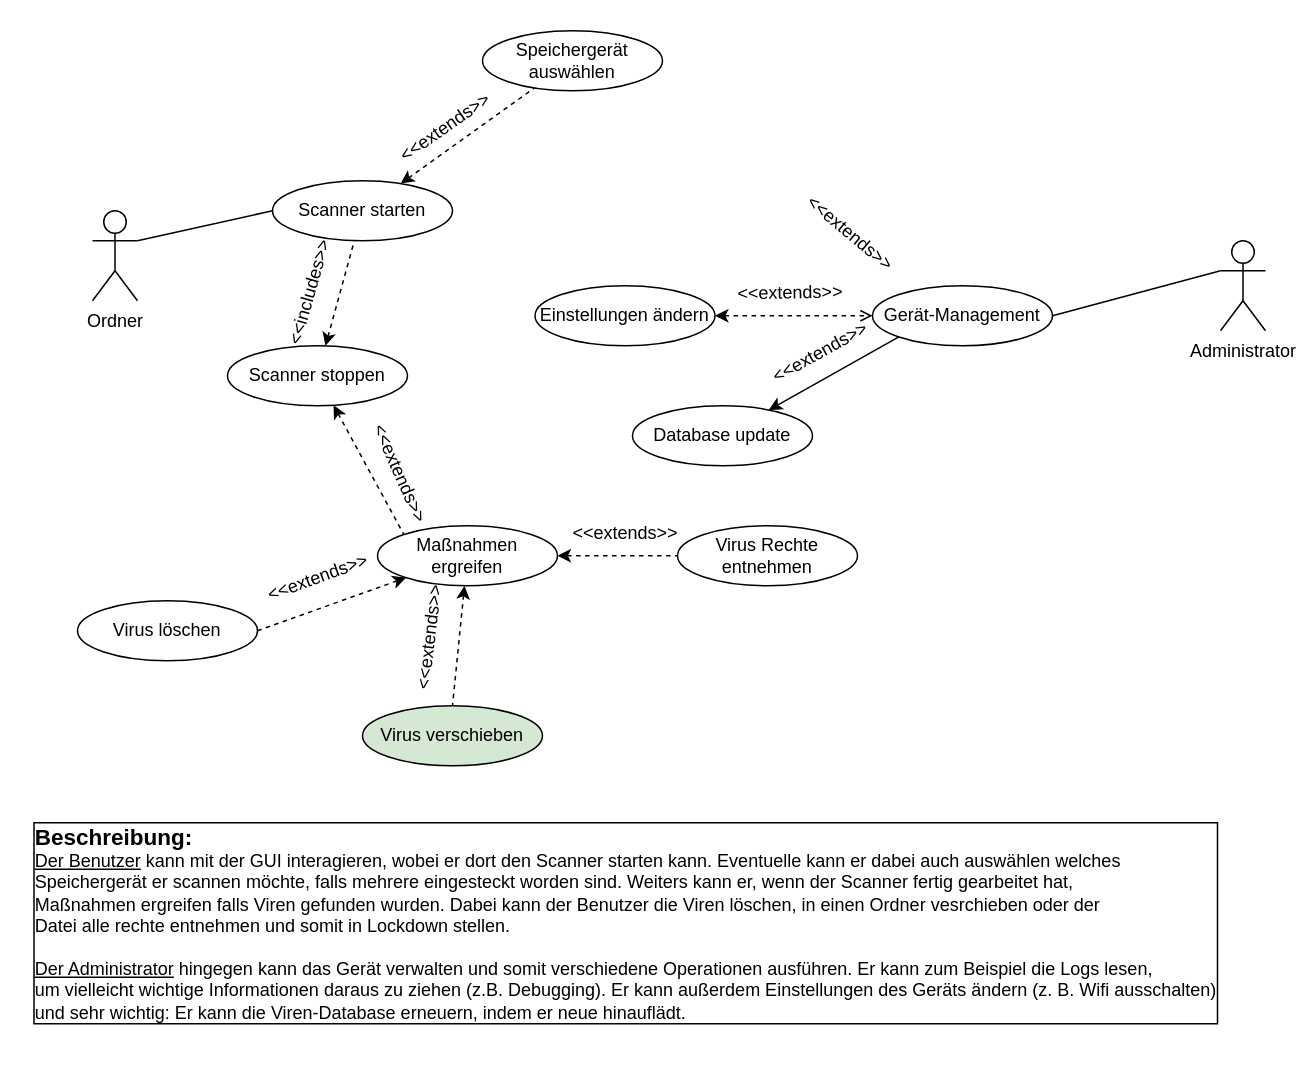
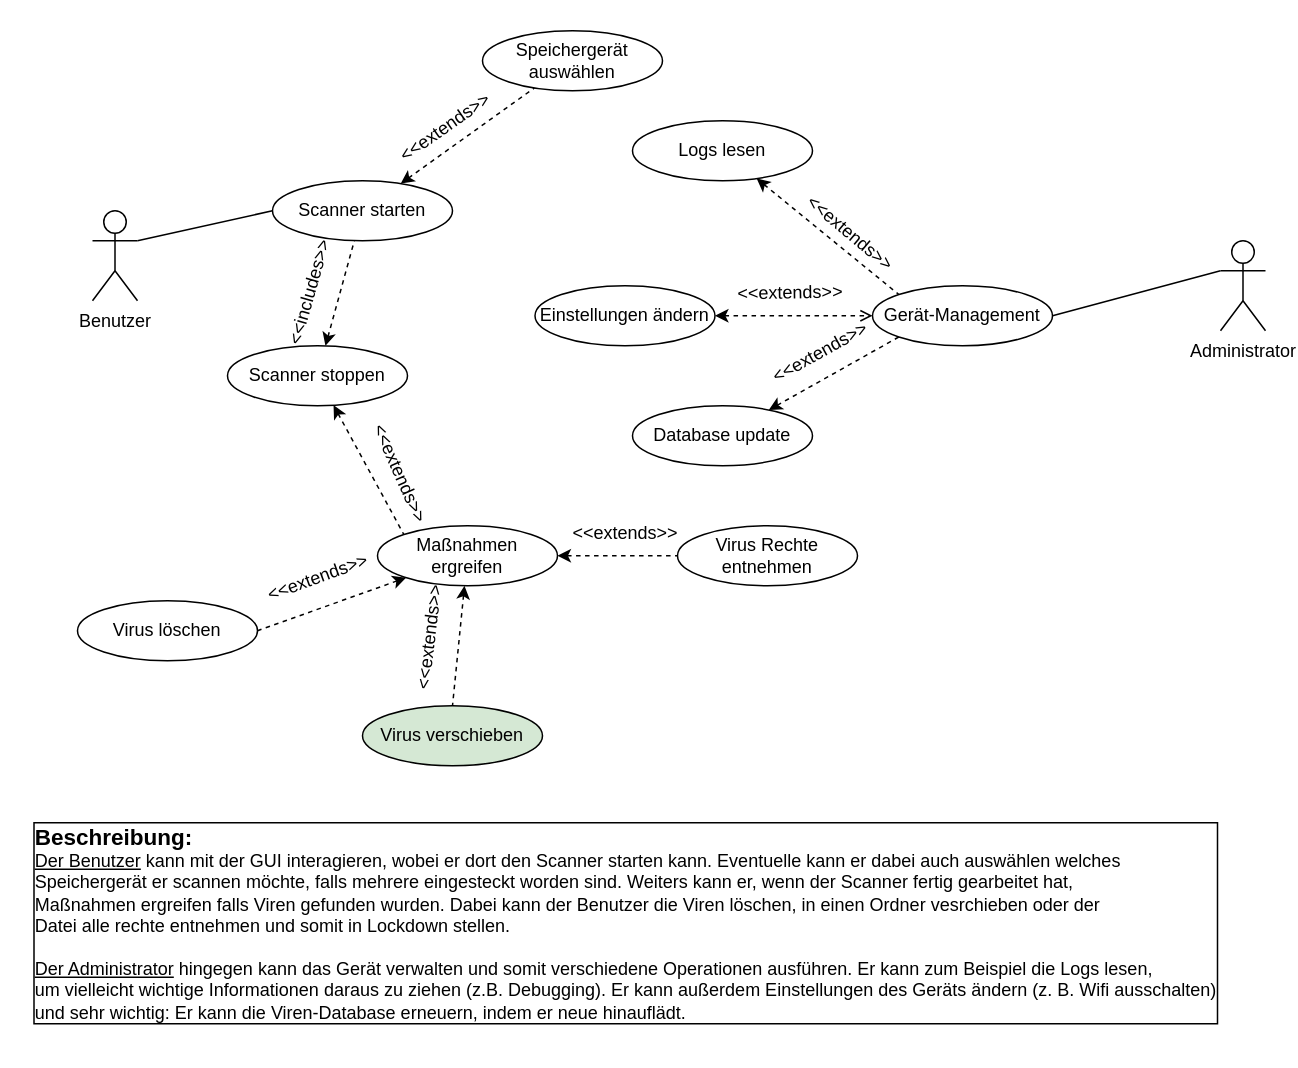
none -> (722, 151)
none -> (831, 239)
(116, 322) -> (116, 322)
(837, 371) -> (837, 371)
